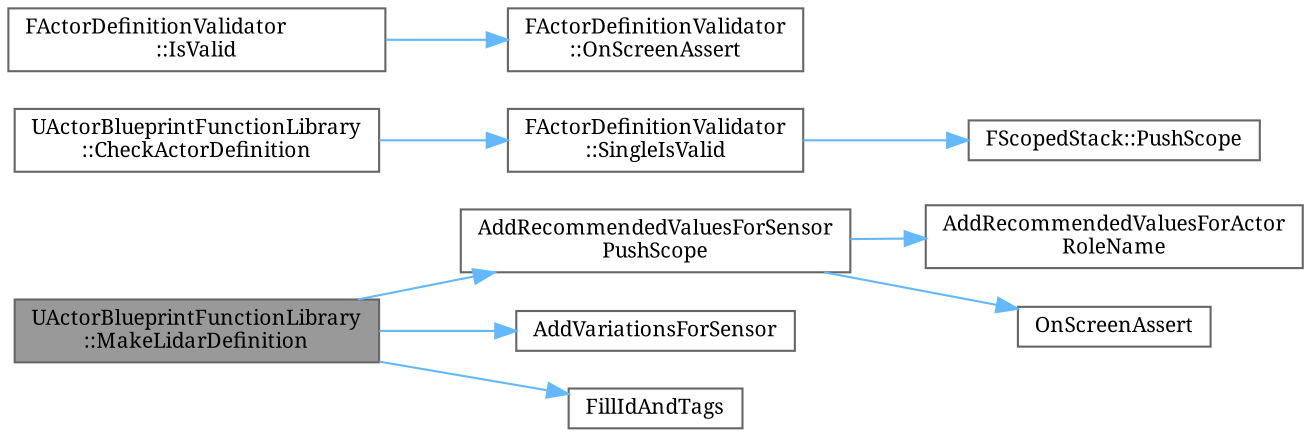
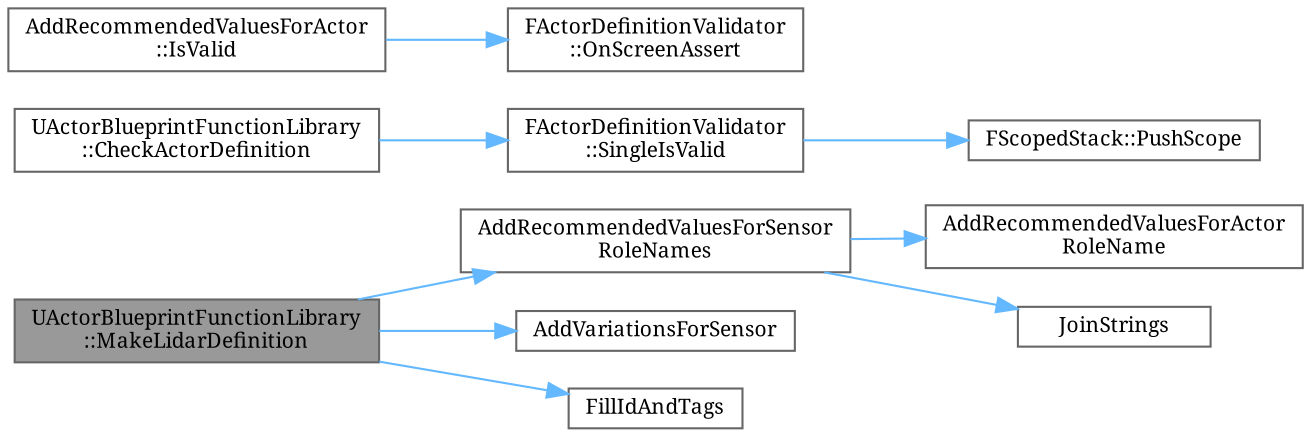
(197, 40) -> (197, 40)
(656, 241) -> (656, 241)
(1114, 327) -> (1114, 327)
